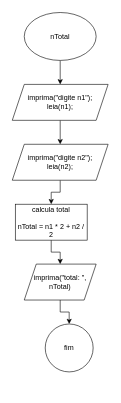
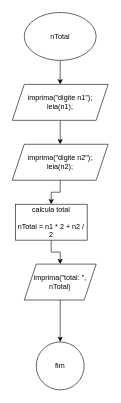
(69, 348) -> (60, 366)
